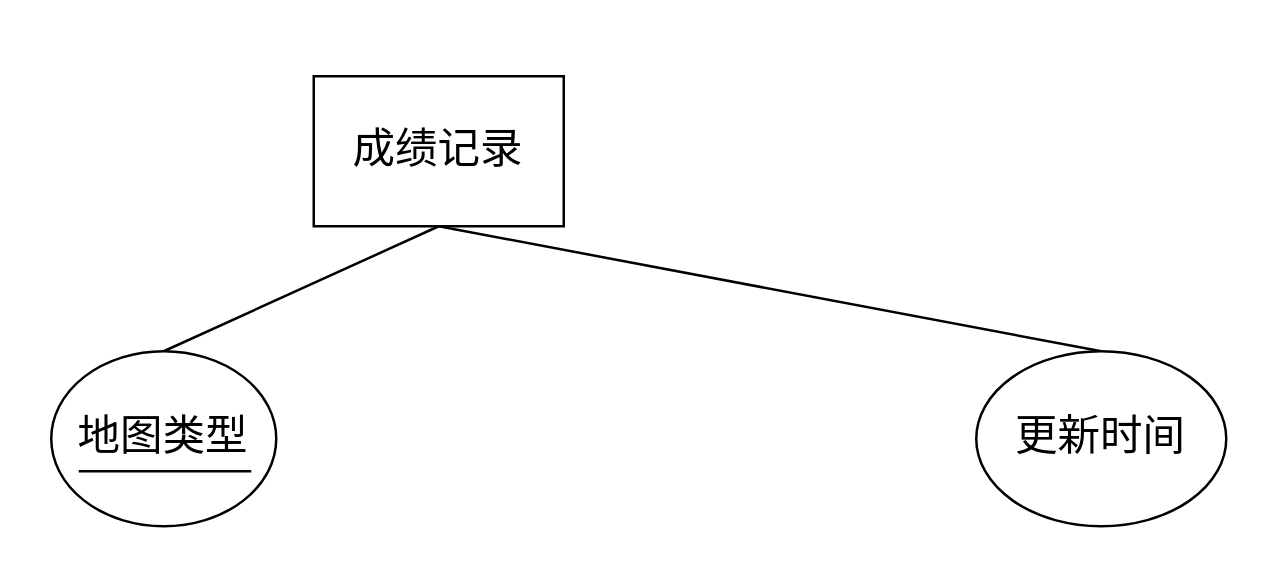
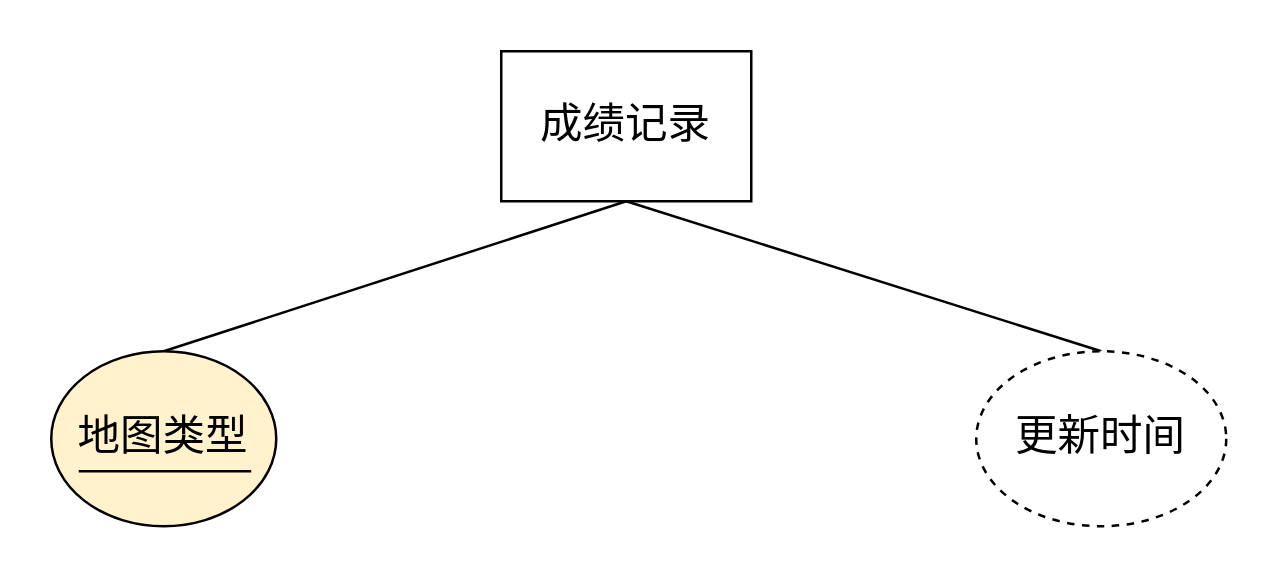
(439, 151) -> (626, 126)
(164, 439) -> (164, 439)
(1101, 439) -> (1101, 439)
